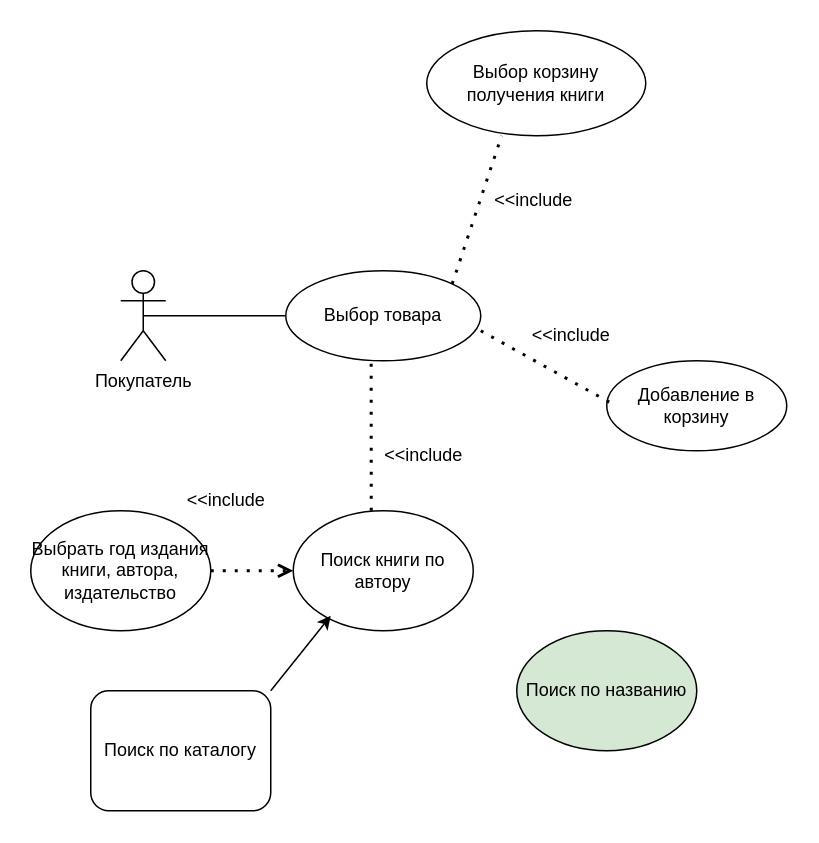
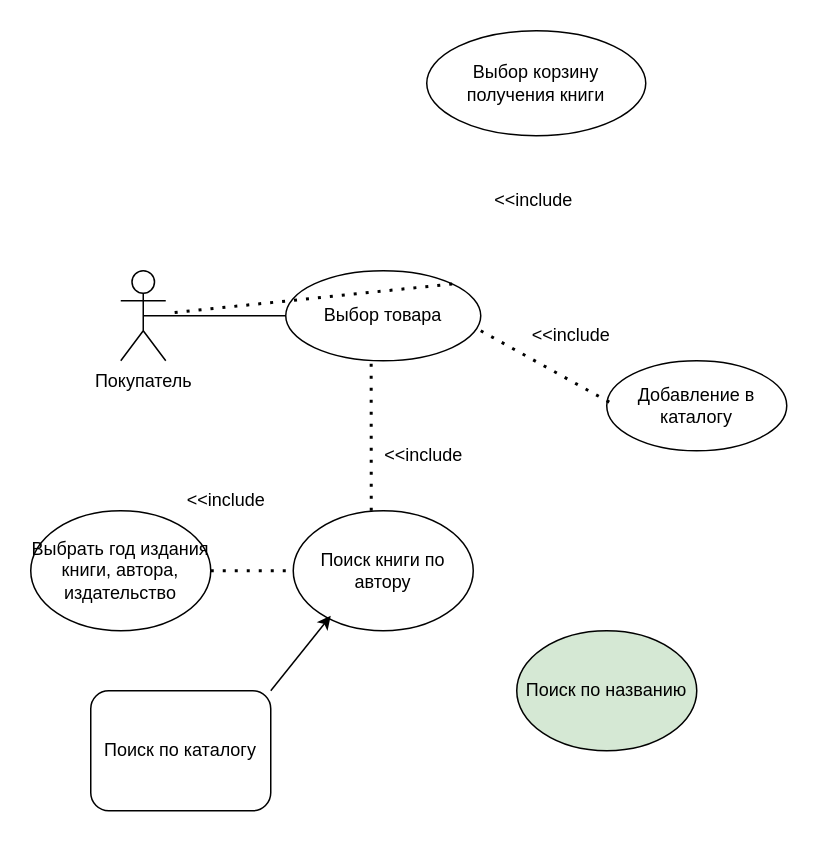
(476, 214) -> (310, 299)
(697, 406) -> (697, 406)
(283, 571) -> (286, 571)
